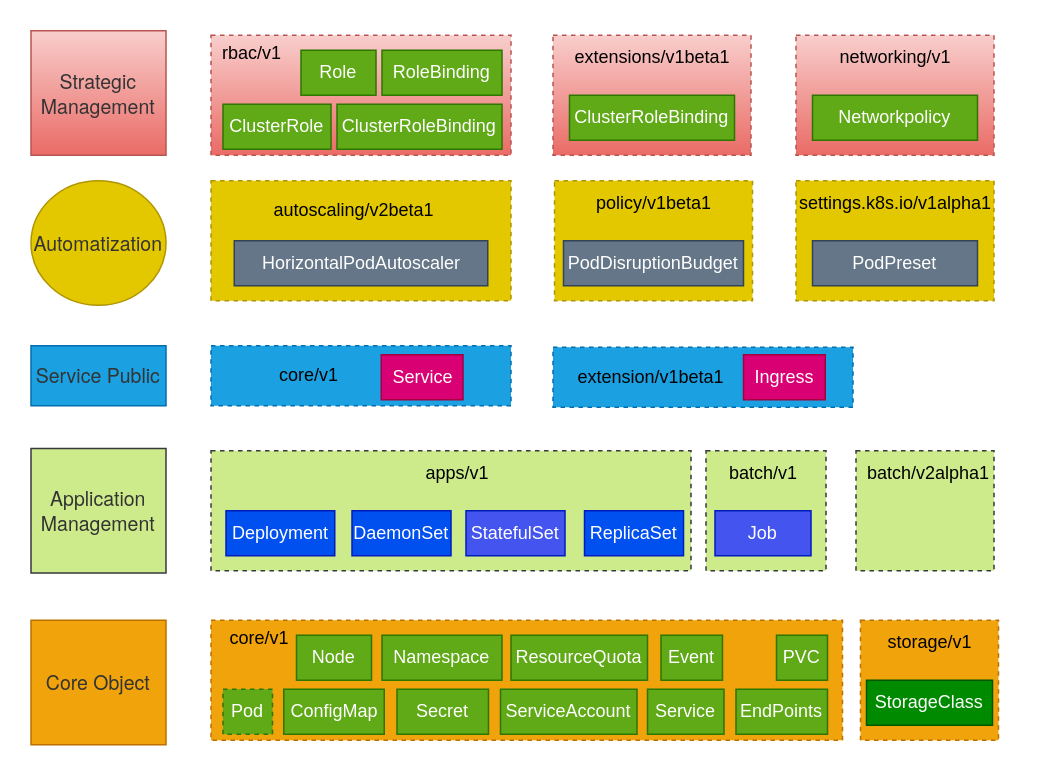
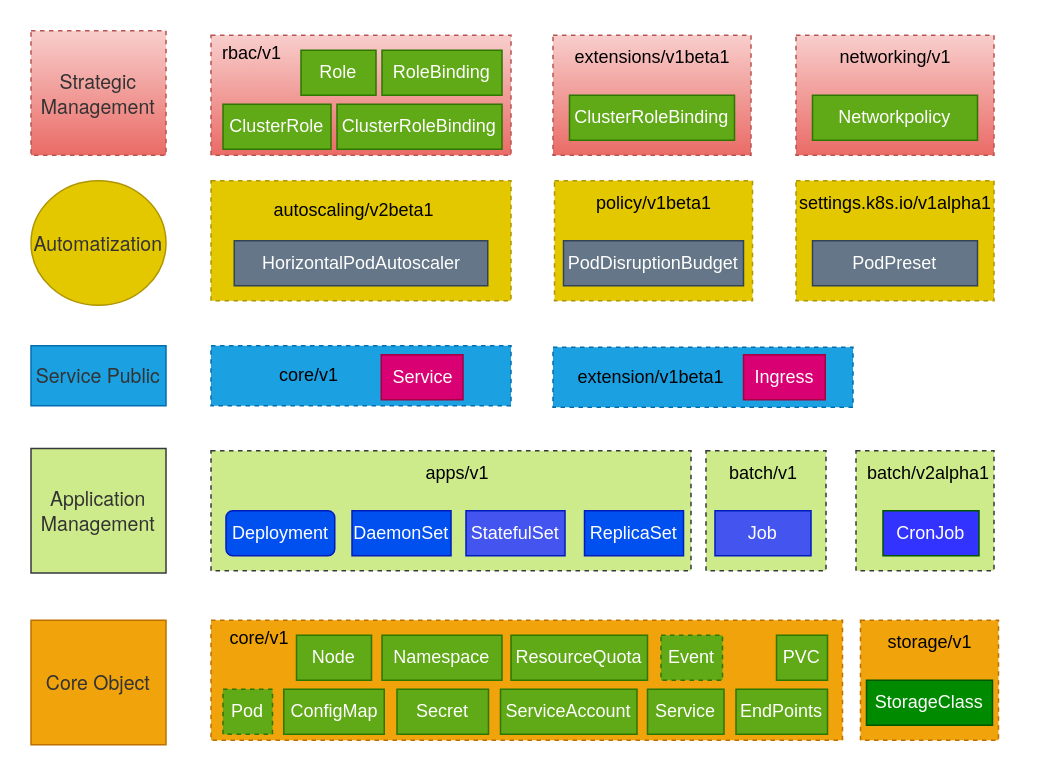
(98, 93) -> (98, 93)
(280, 533) -> (280, 533)
none -> (931, 533)
(692, 658) -> (692, 658)
